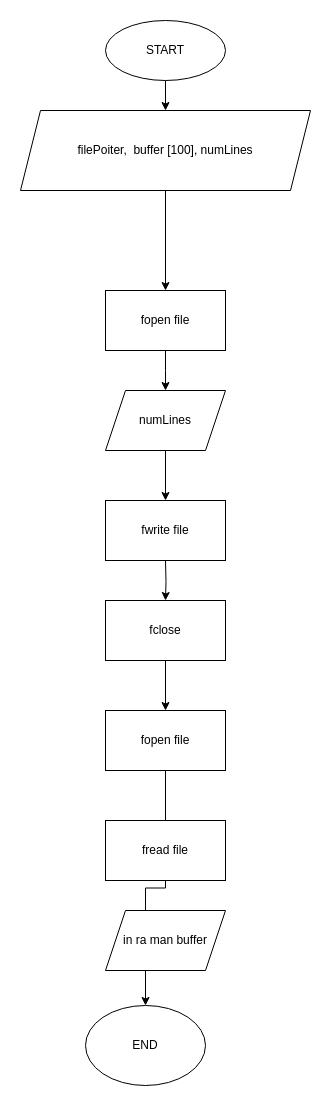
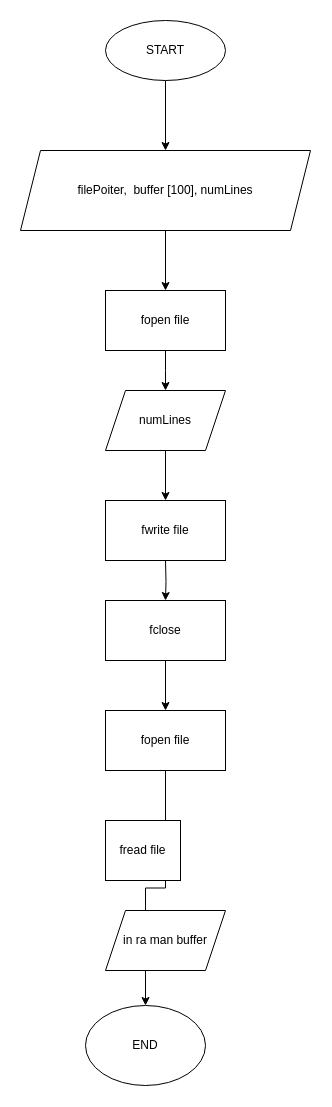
(166, 151) -> (166, 191)
(166, 851) -> (143, 851)
